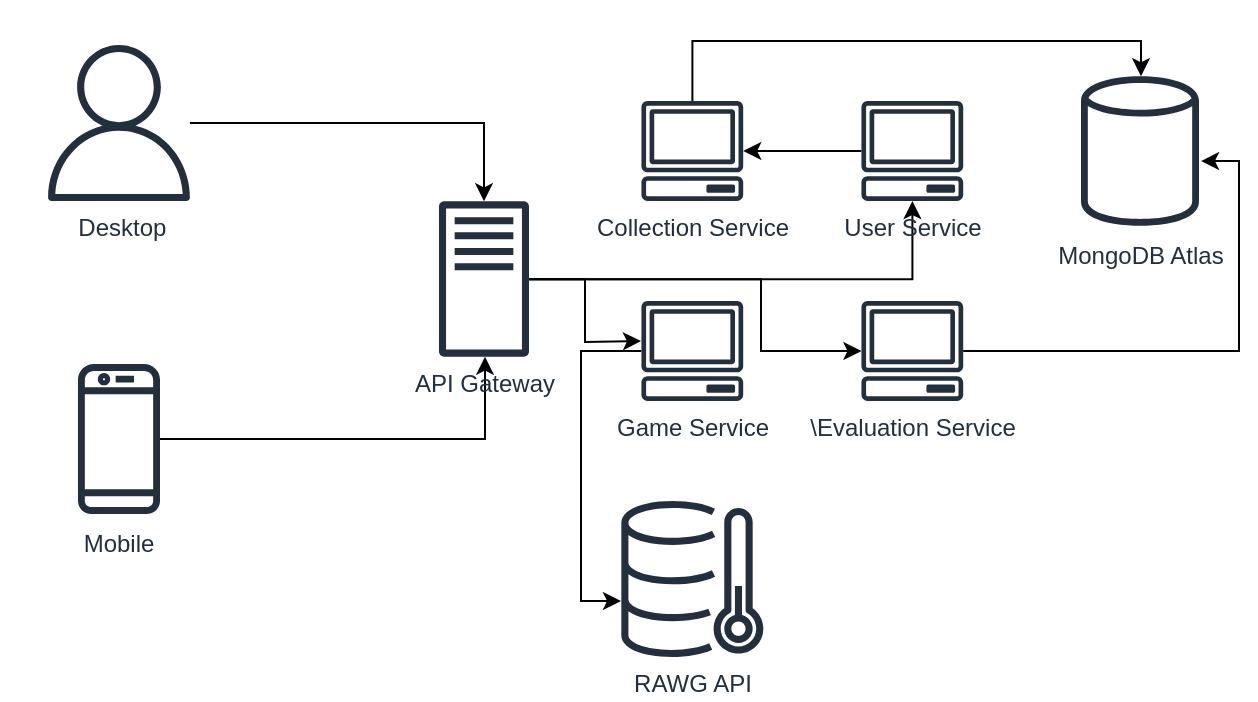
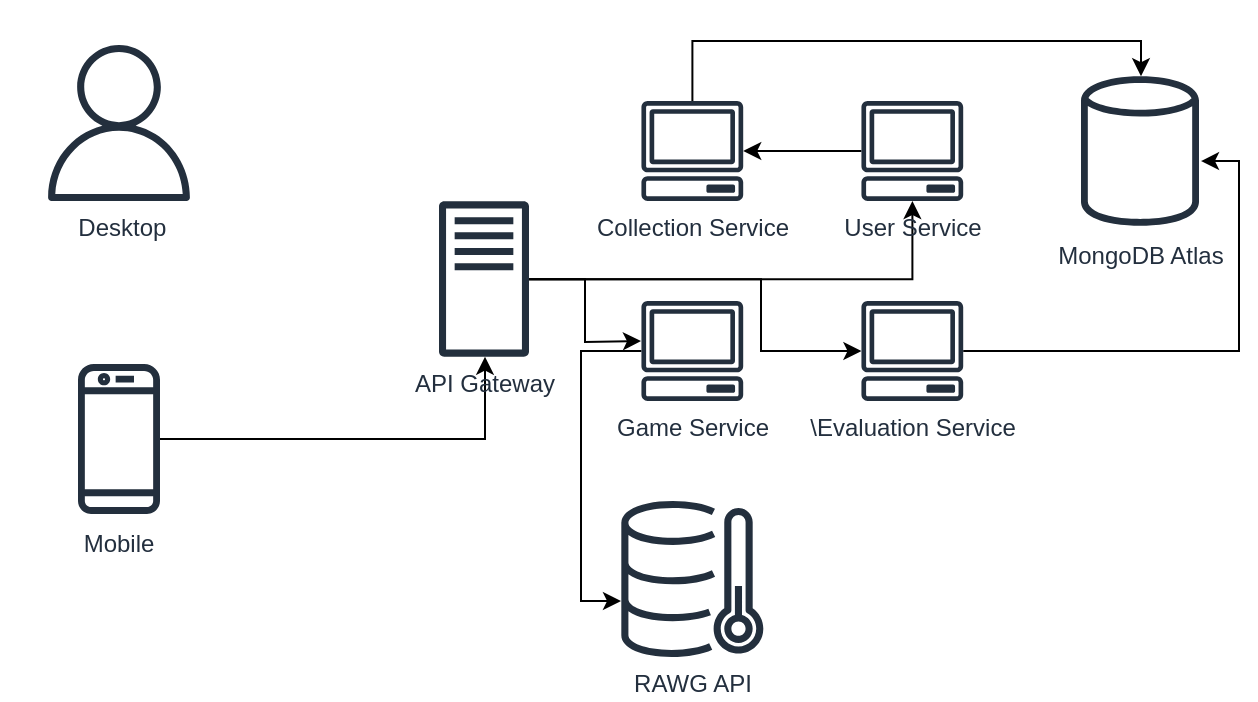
(369, 123) -> none
